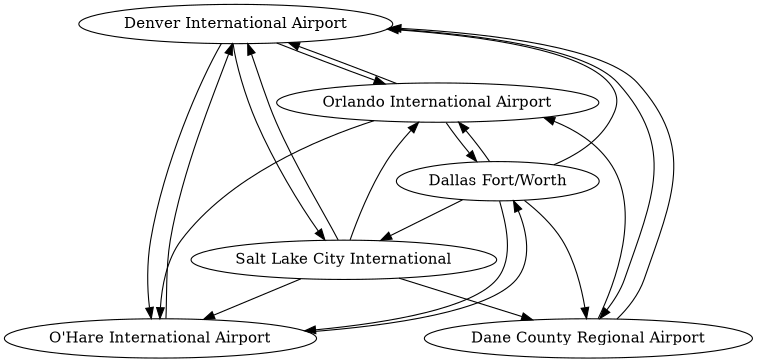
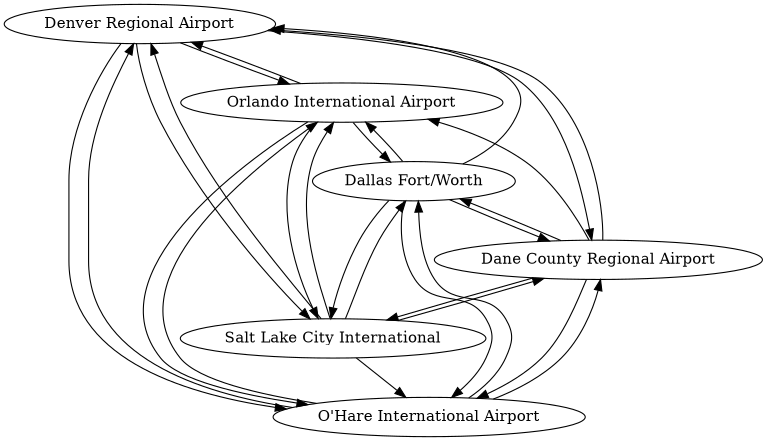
(236, 24) -> (140, 24)
none -> (287, 214)
none -> (516, 221)
none -> (368, 262)
none -> (166, 289)
none -> (465, 297)
none -> (550, 348)
none -> (560, 359)
